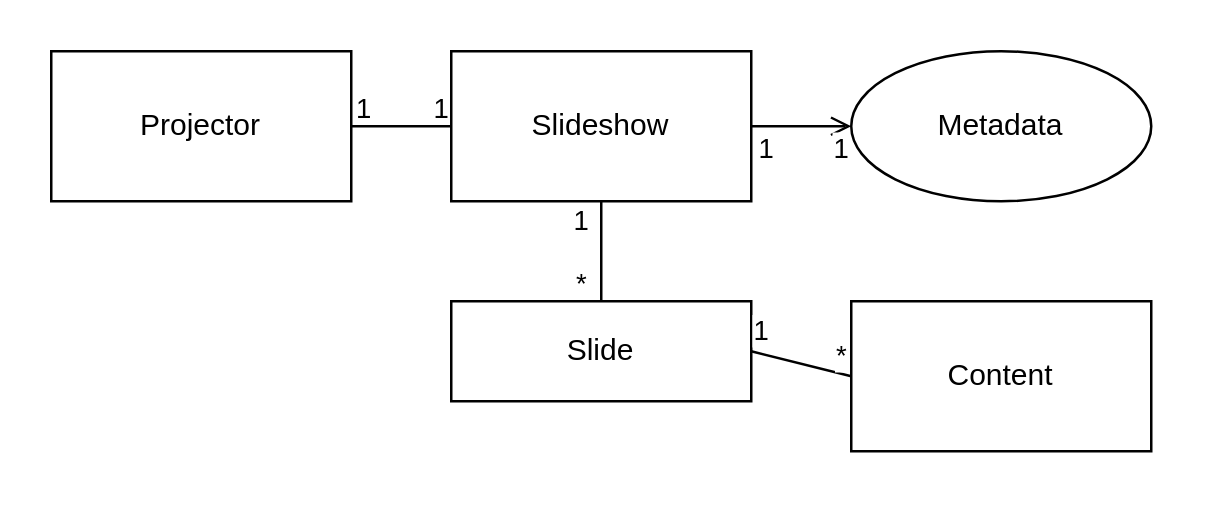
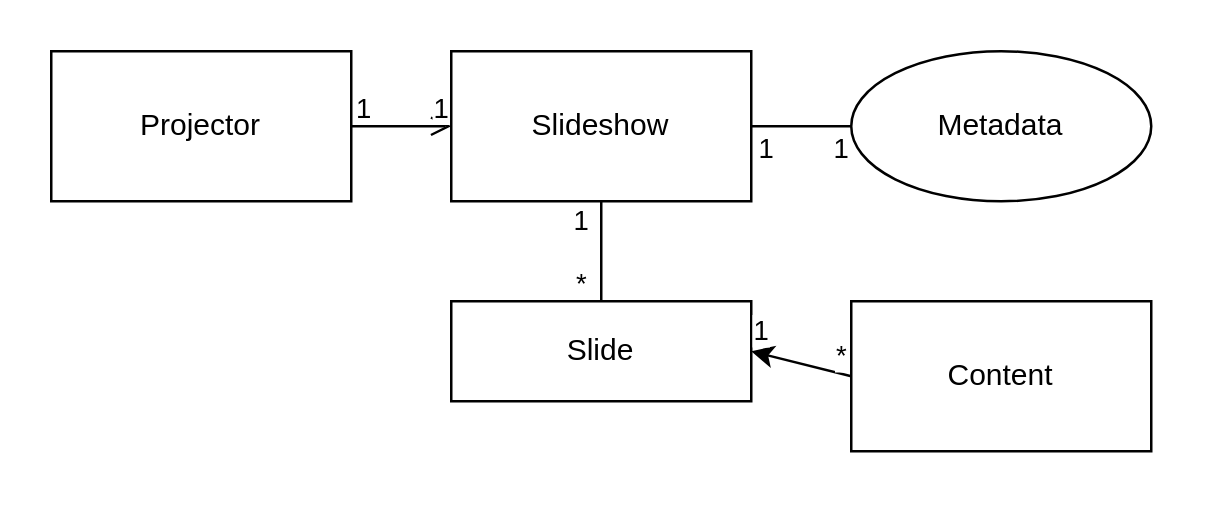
(443, 126) -> (442, 126)
(842, 126) -> (844, 126)
(761, 354) -> (769, 356)
